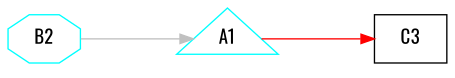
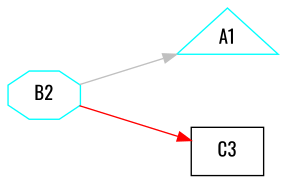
(311, 39) -> (129, 121)
